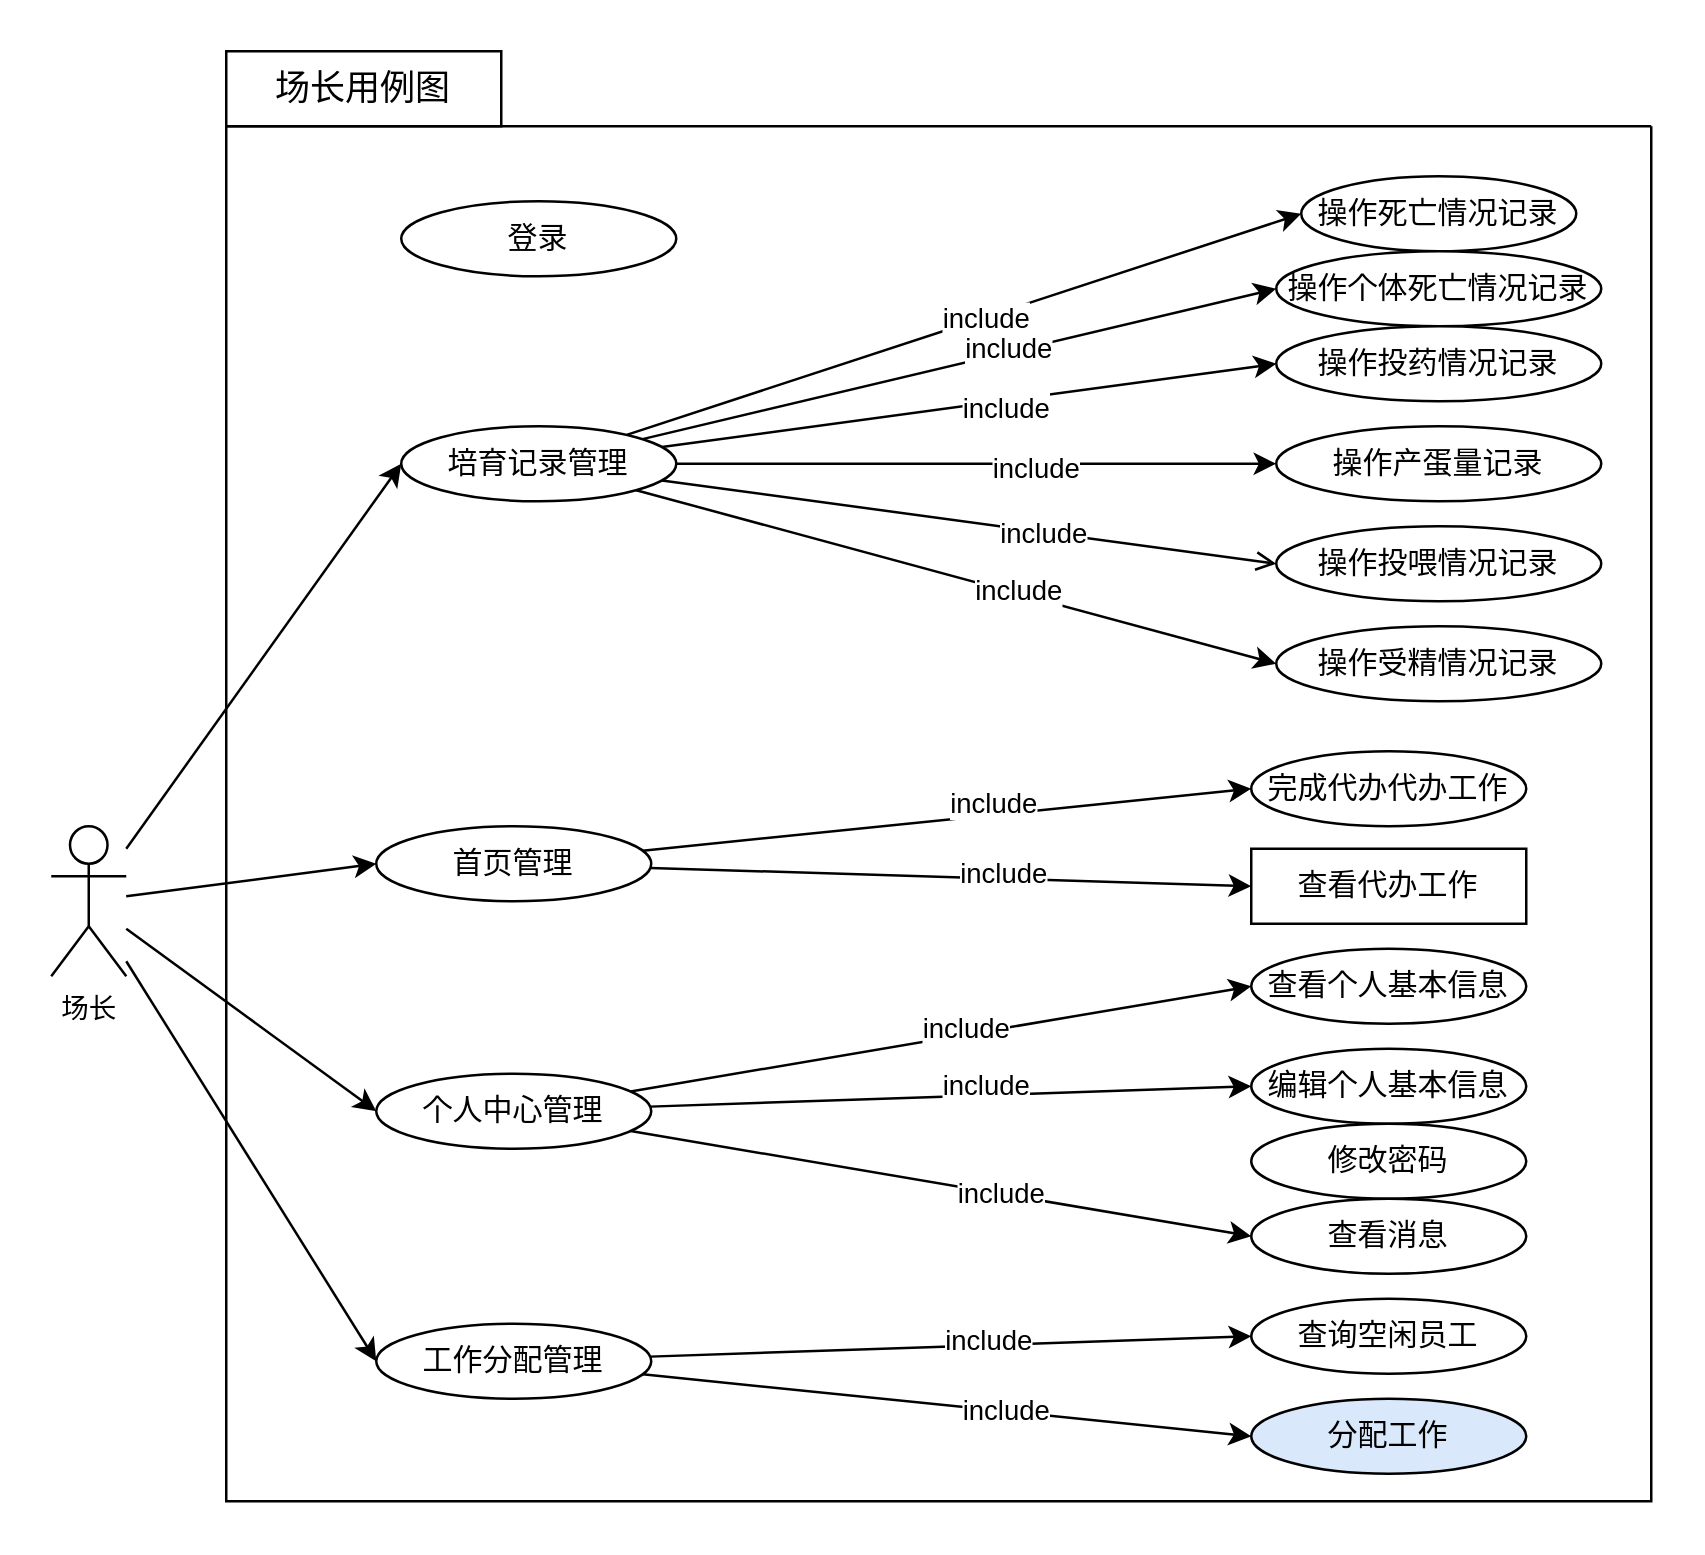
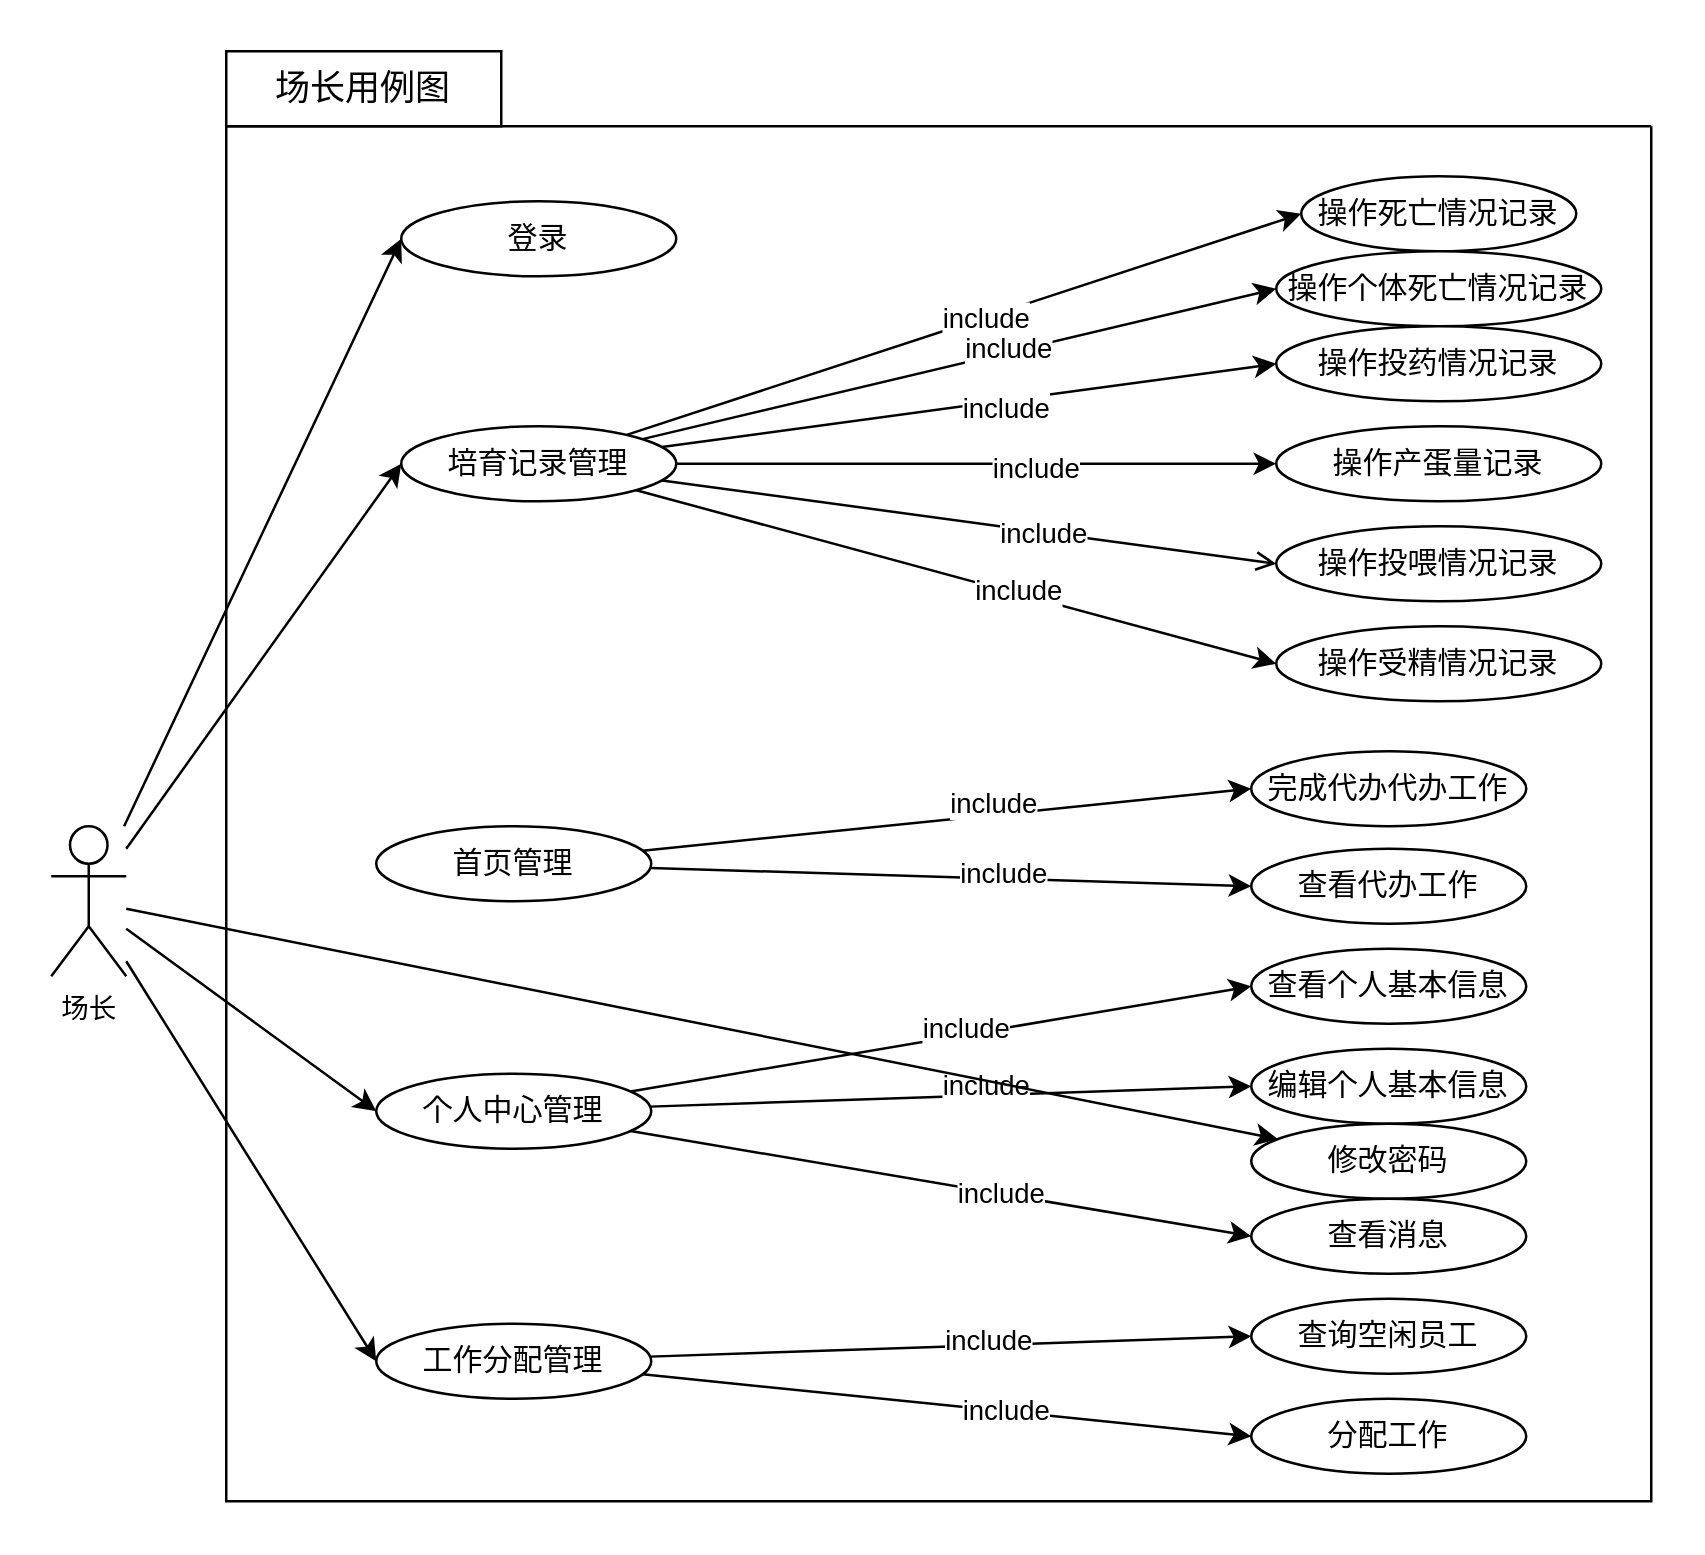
none -> (312, 427)
(296, 874) -> (535, 991)
(1389, 886) -> (1389, 886)
(1389, 1436) -> (1389, 1436)
